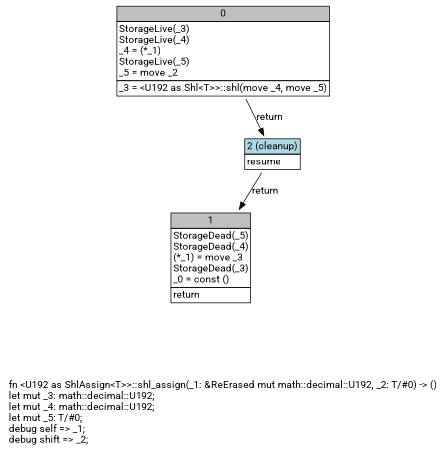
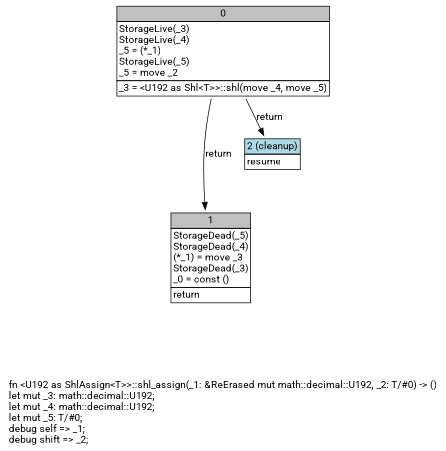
(140, 51) -> (140, 51)
(252, 188) -> (204, 150)
